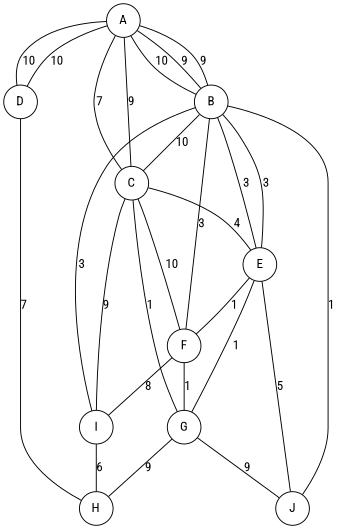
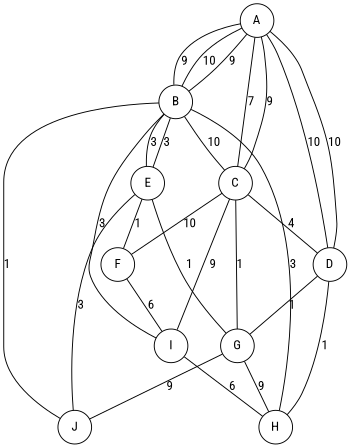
(206, 209) -> (290, 230)
(198, 224) -> (286, 241)
(24, 305) -> (325, 346)
(148, 387) -> (151, 305)
(184, 387) -> (284, 305)
(280, 387) -> (81, 305)
